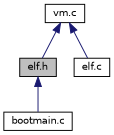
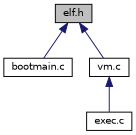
(49, 45) -> (94, 45)
(92, 67) -> (109, 121)
